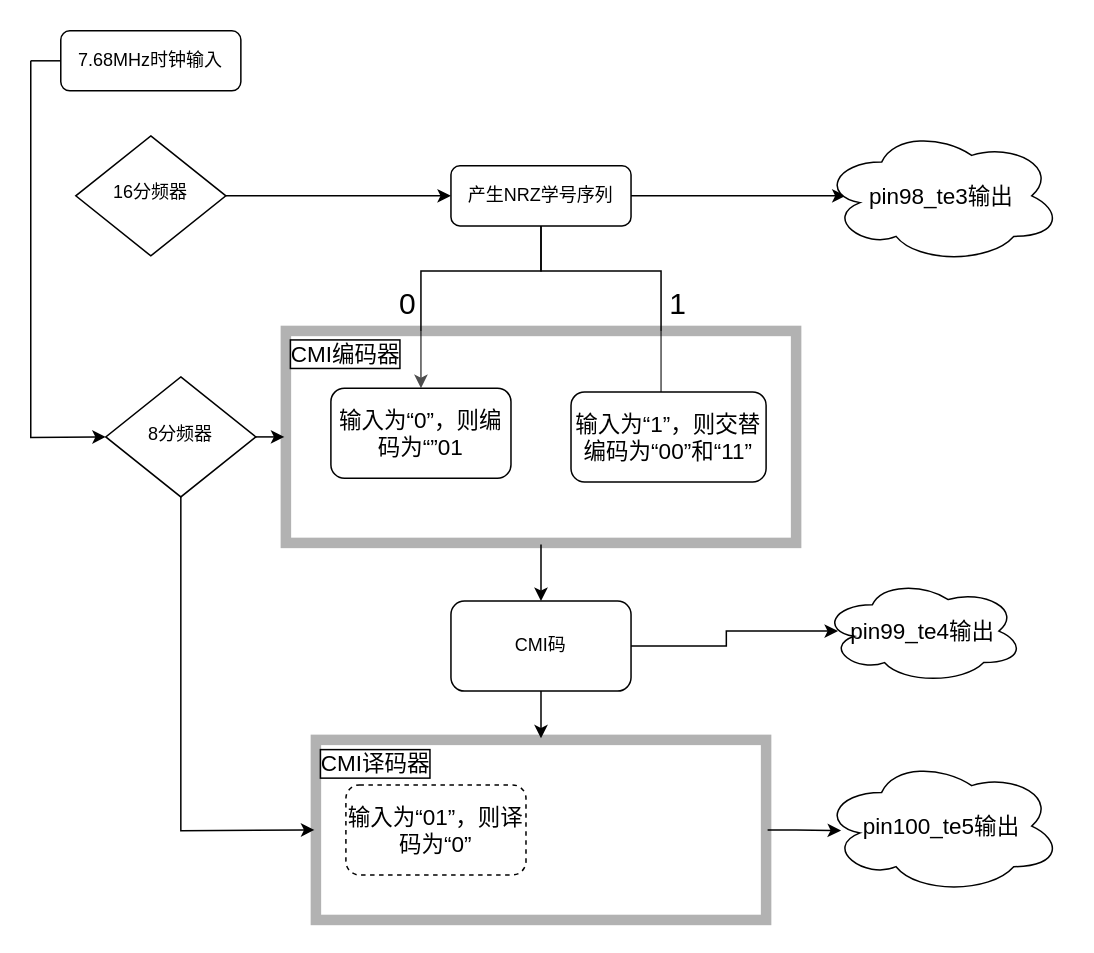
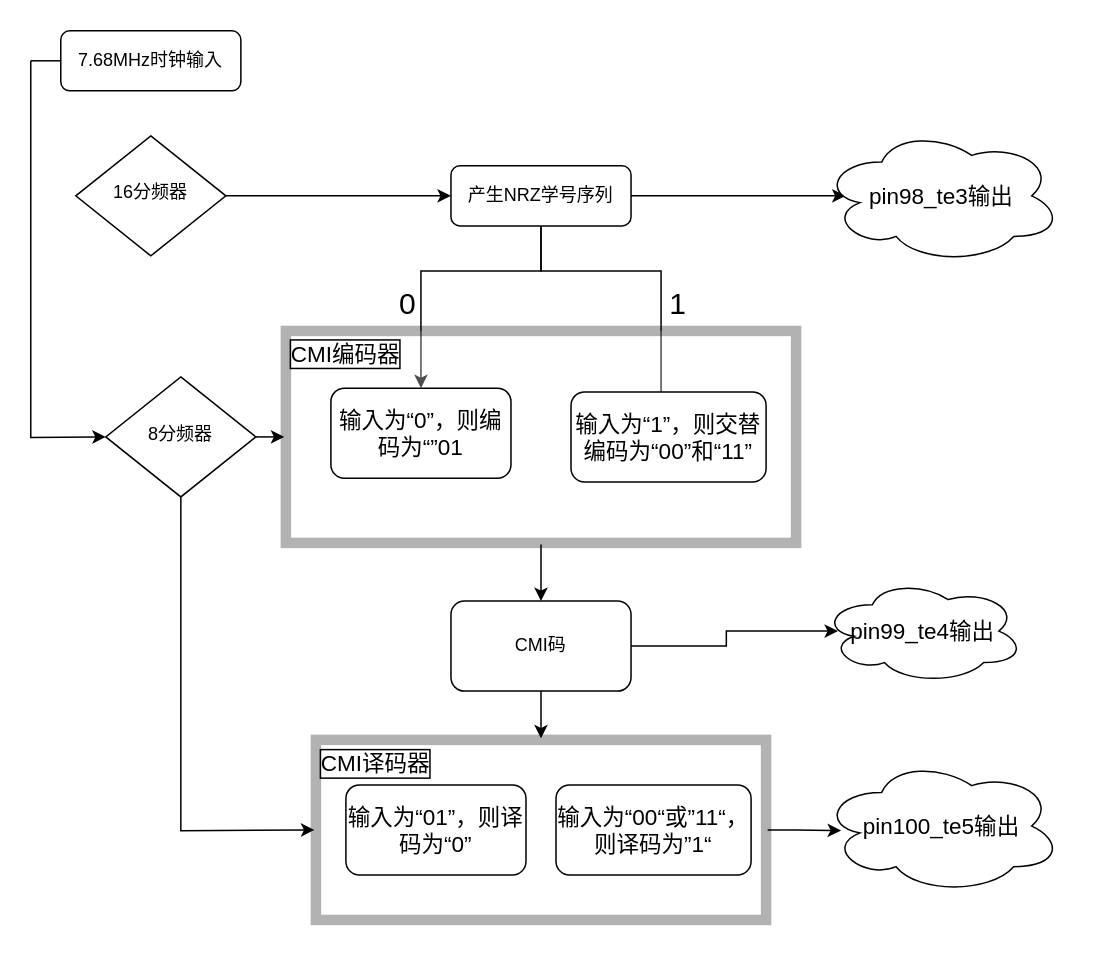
(436, 830) -> (436, 830)
none -> (653, 830)
